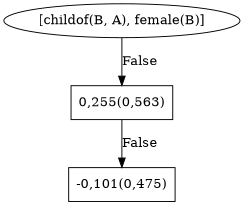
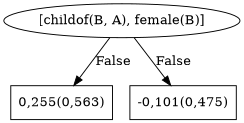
(122, 139) -> (150, 58)
